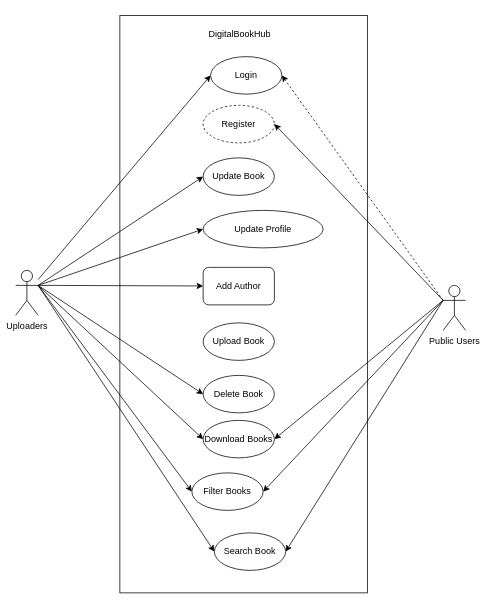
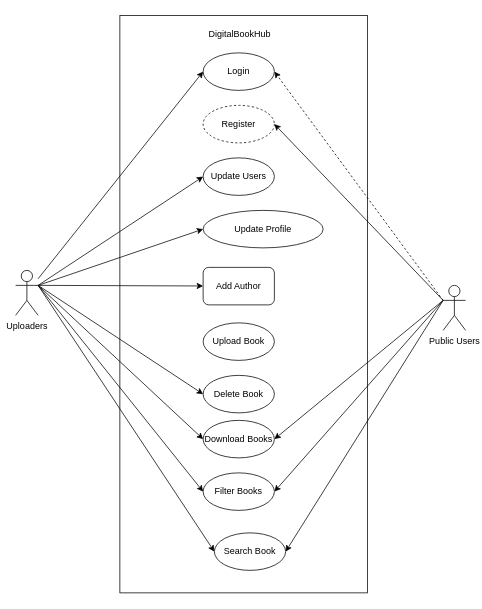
(246, 75) -> (239, 72)
(239, 177) -> (239, 177)
(227, 492) -> (239, 492)
